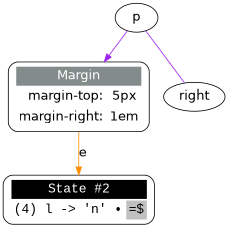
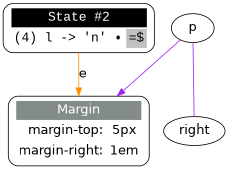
(79, 149) -> (79, 70)
